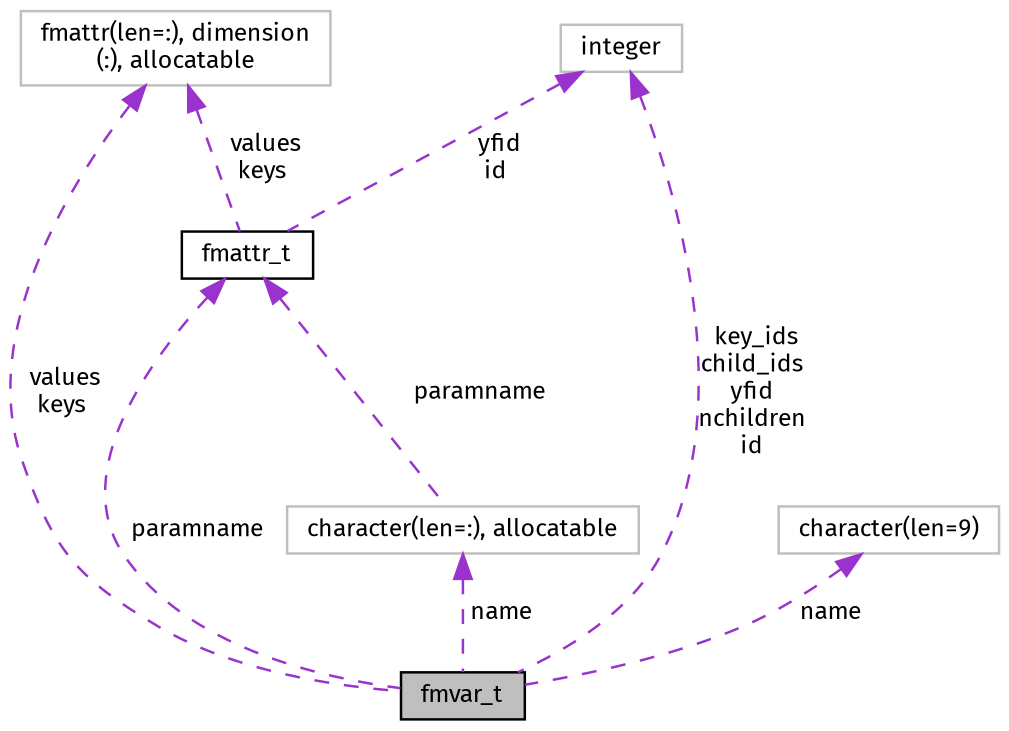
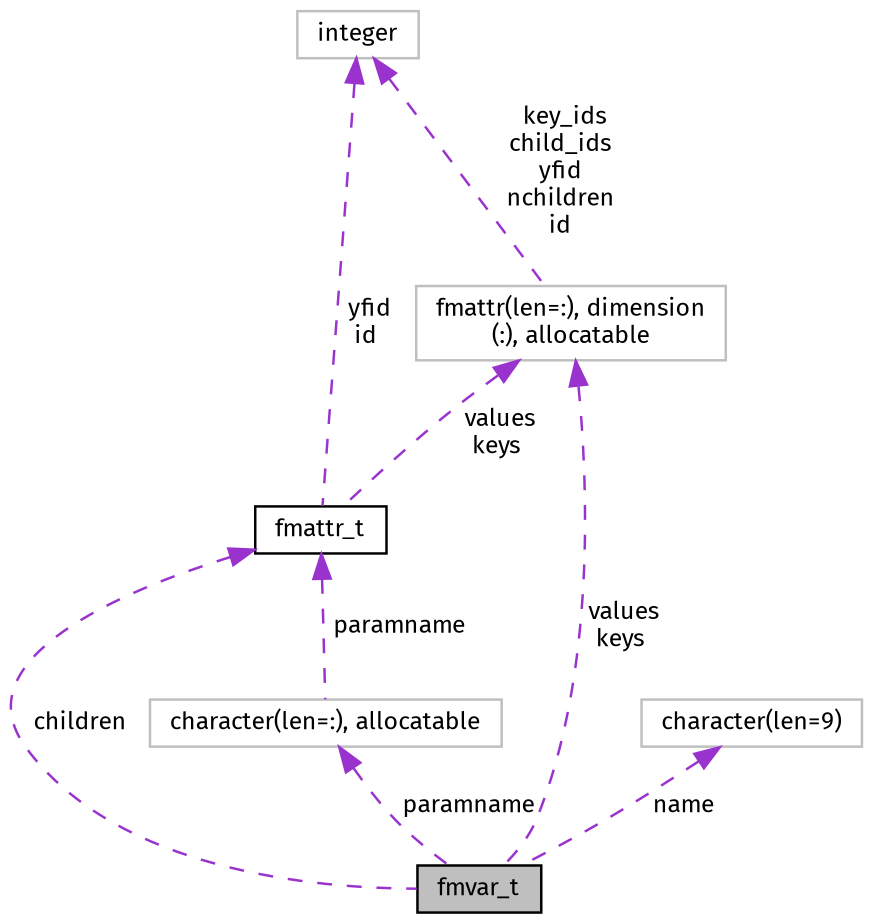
(697, 419) -> (467, 182)
(194, 530) -> (77, 723)
(498, 613) -> (466, 806)
